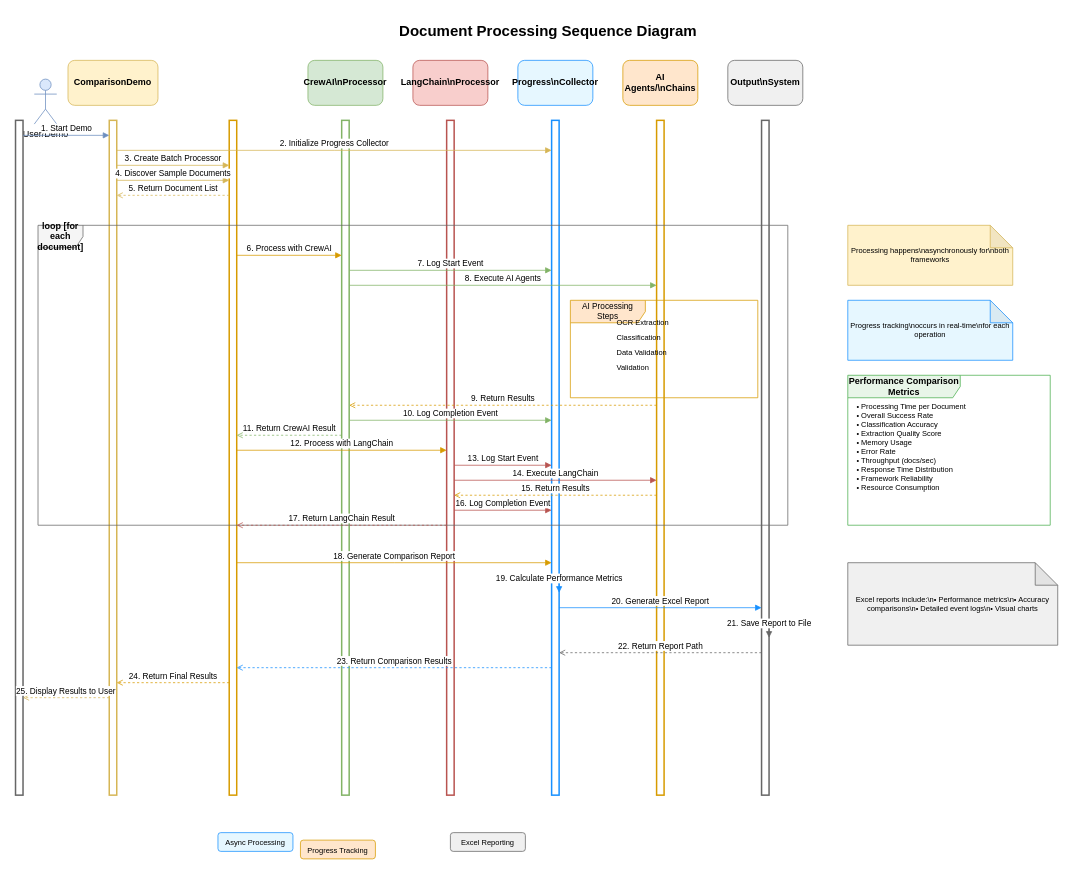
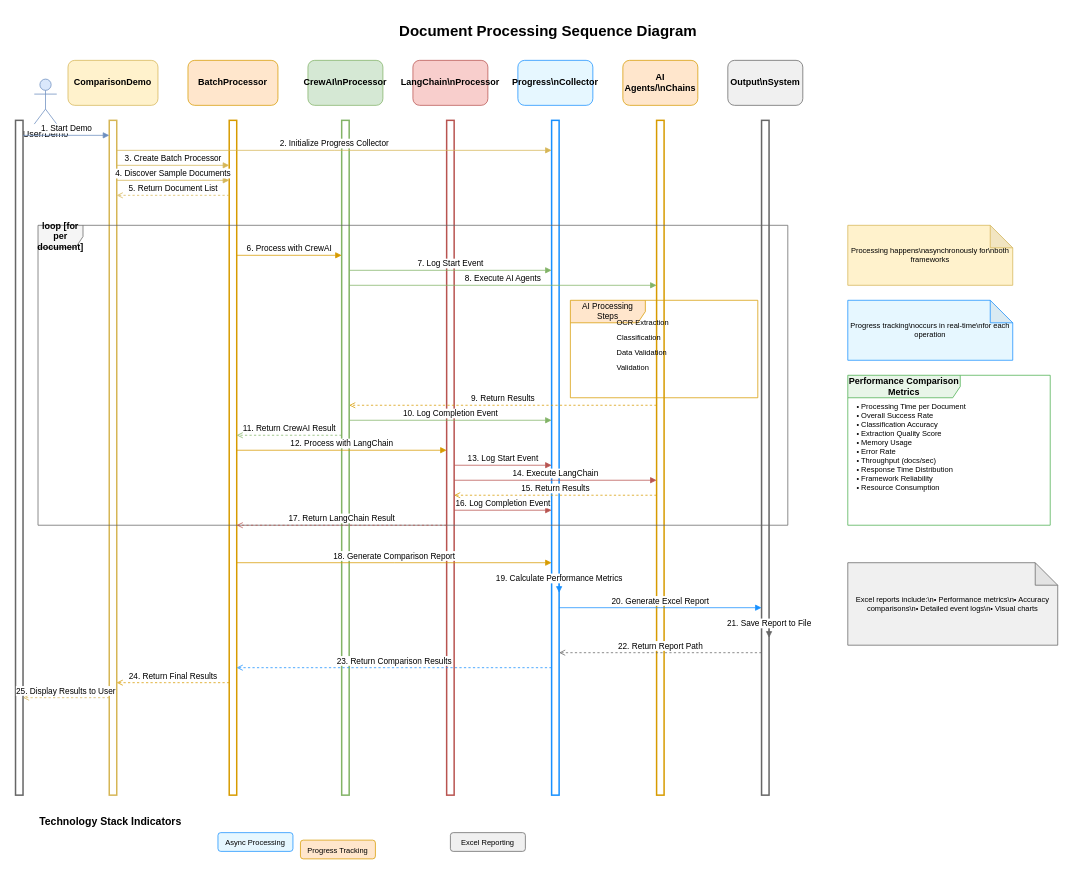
none -> (233, 83)
(60, 237) -> (60, 237)
none -> (113, 822)
